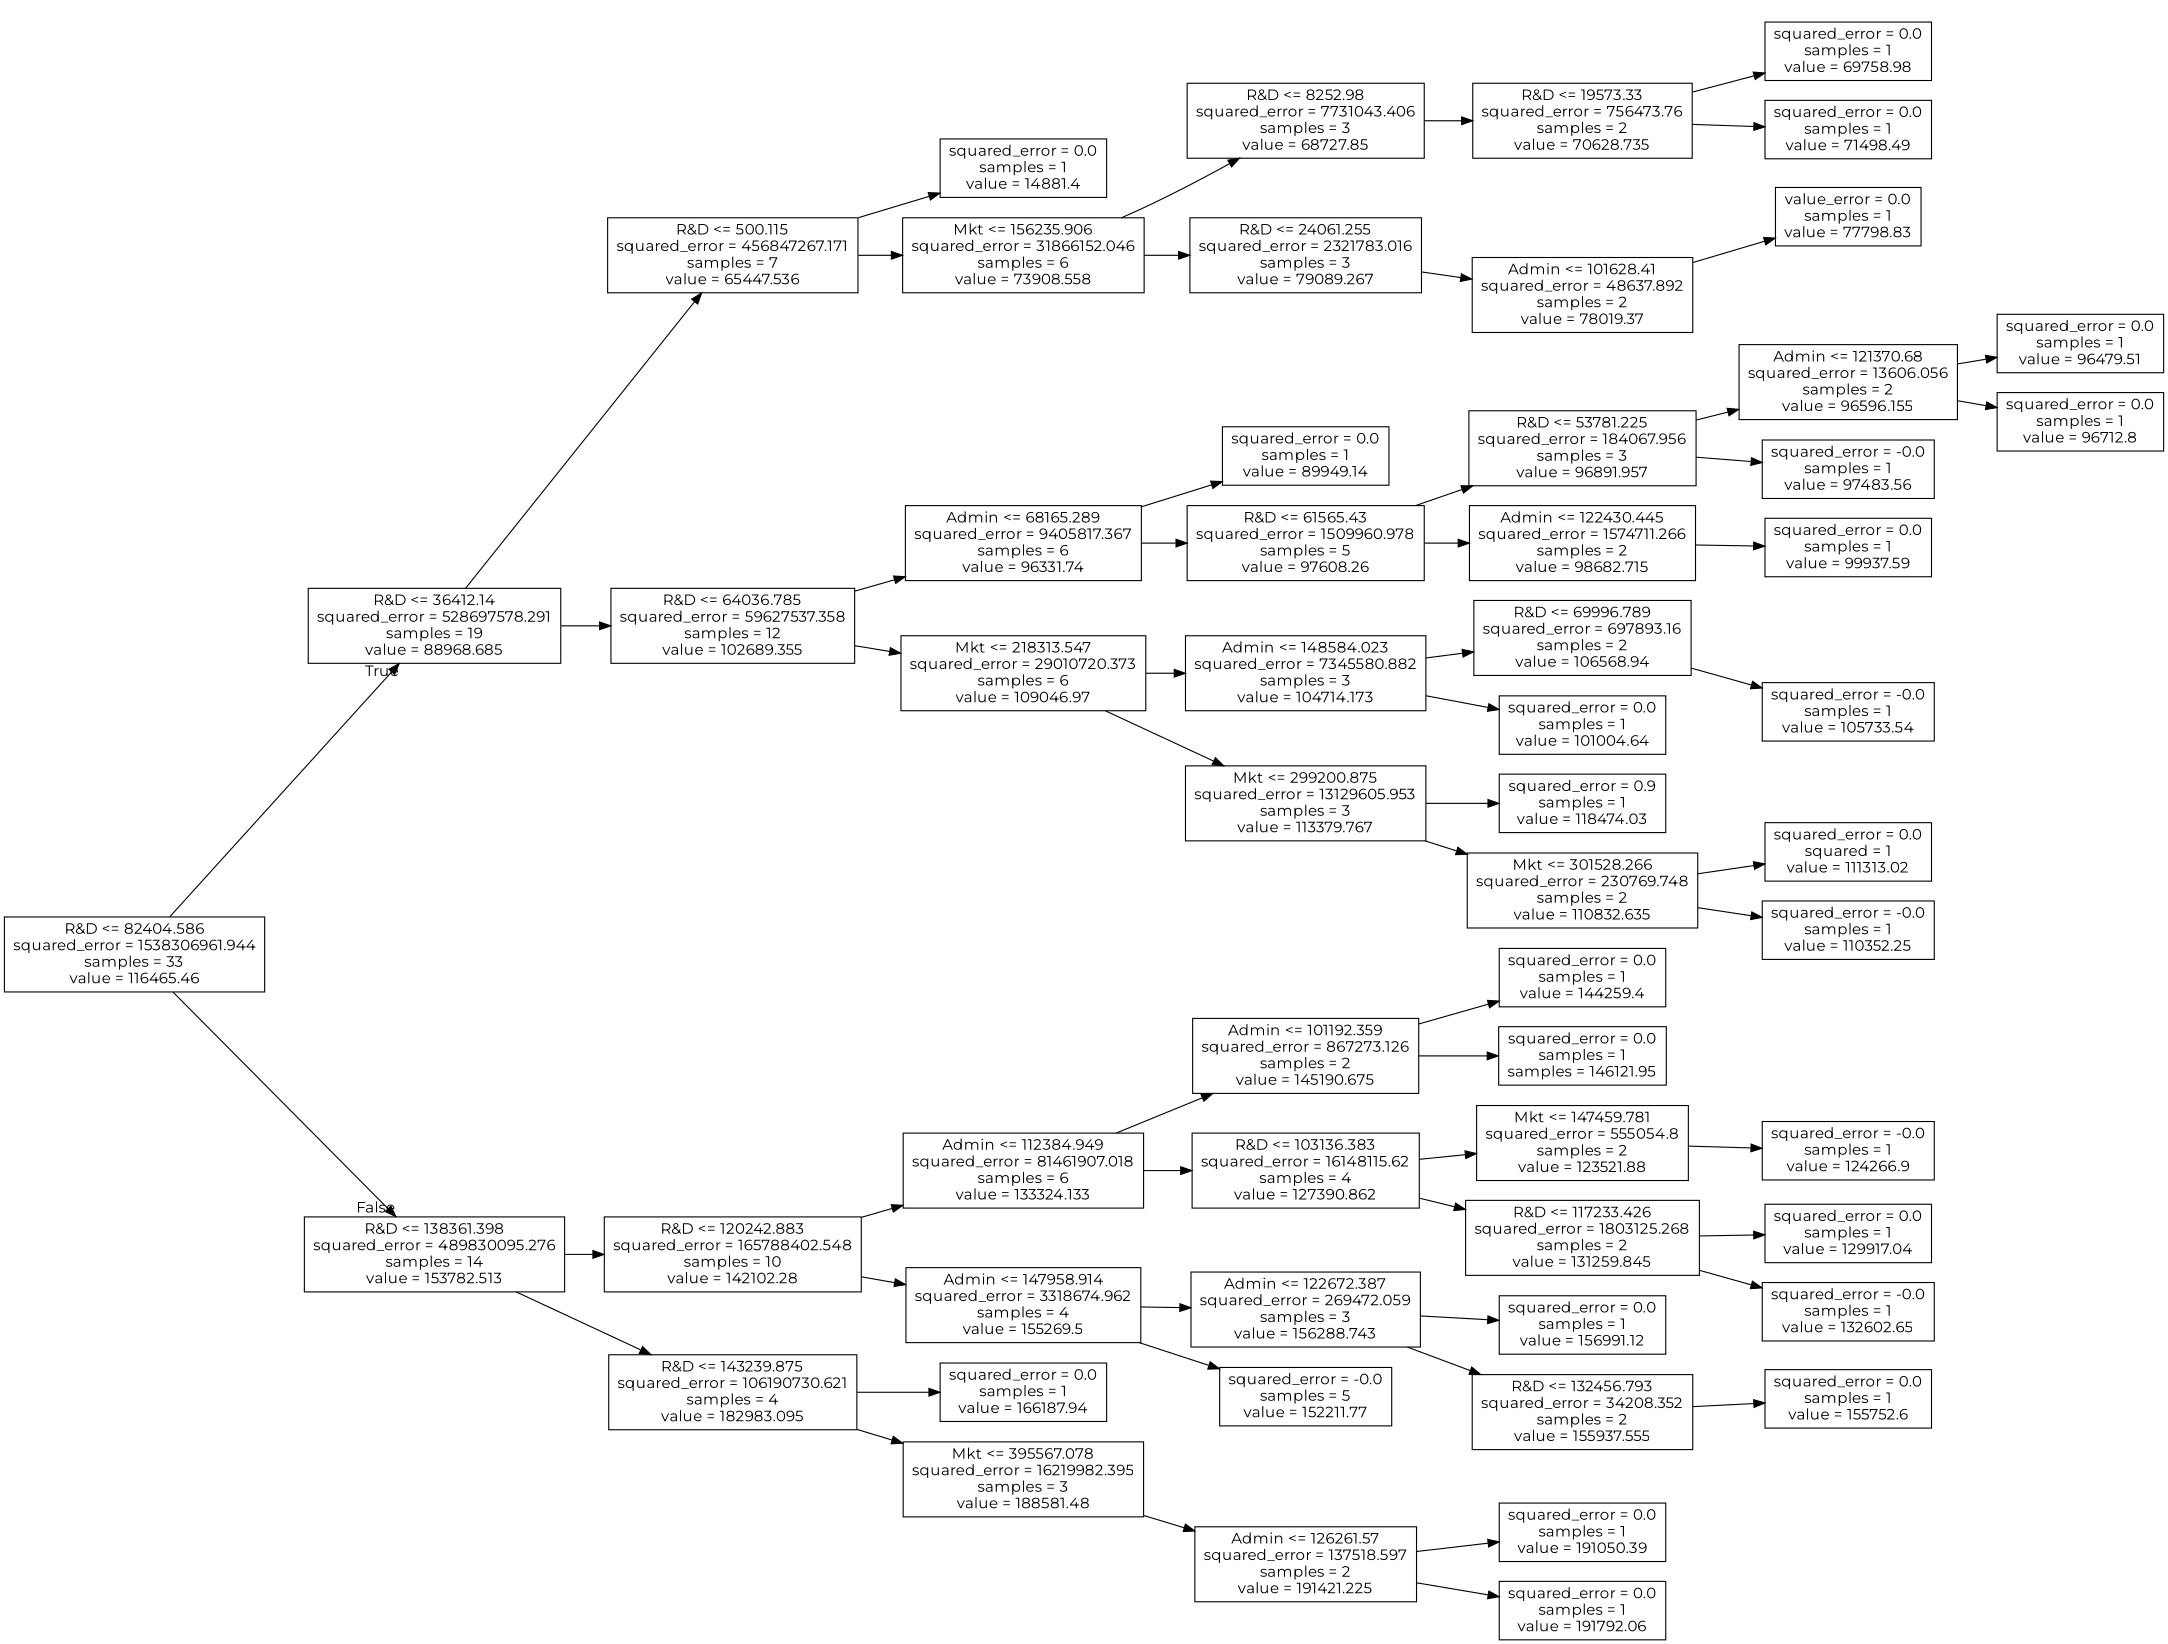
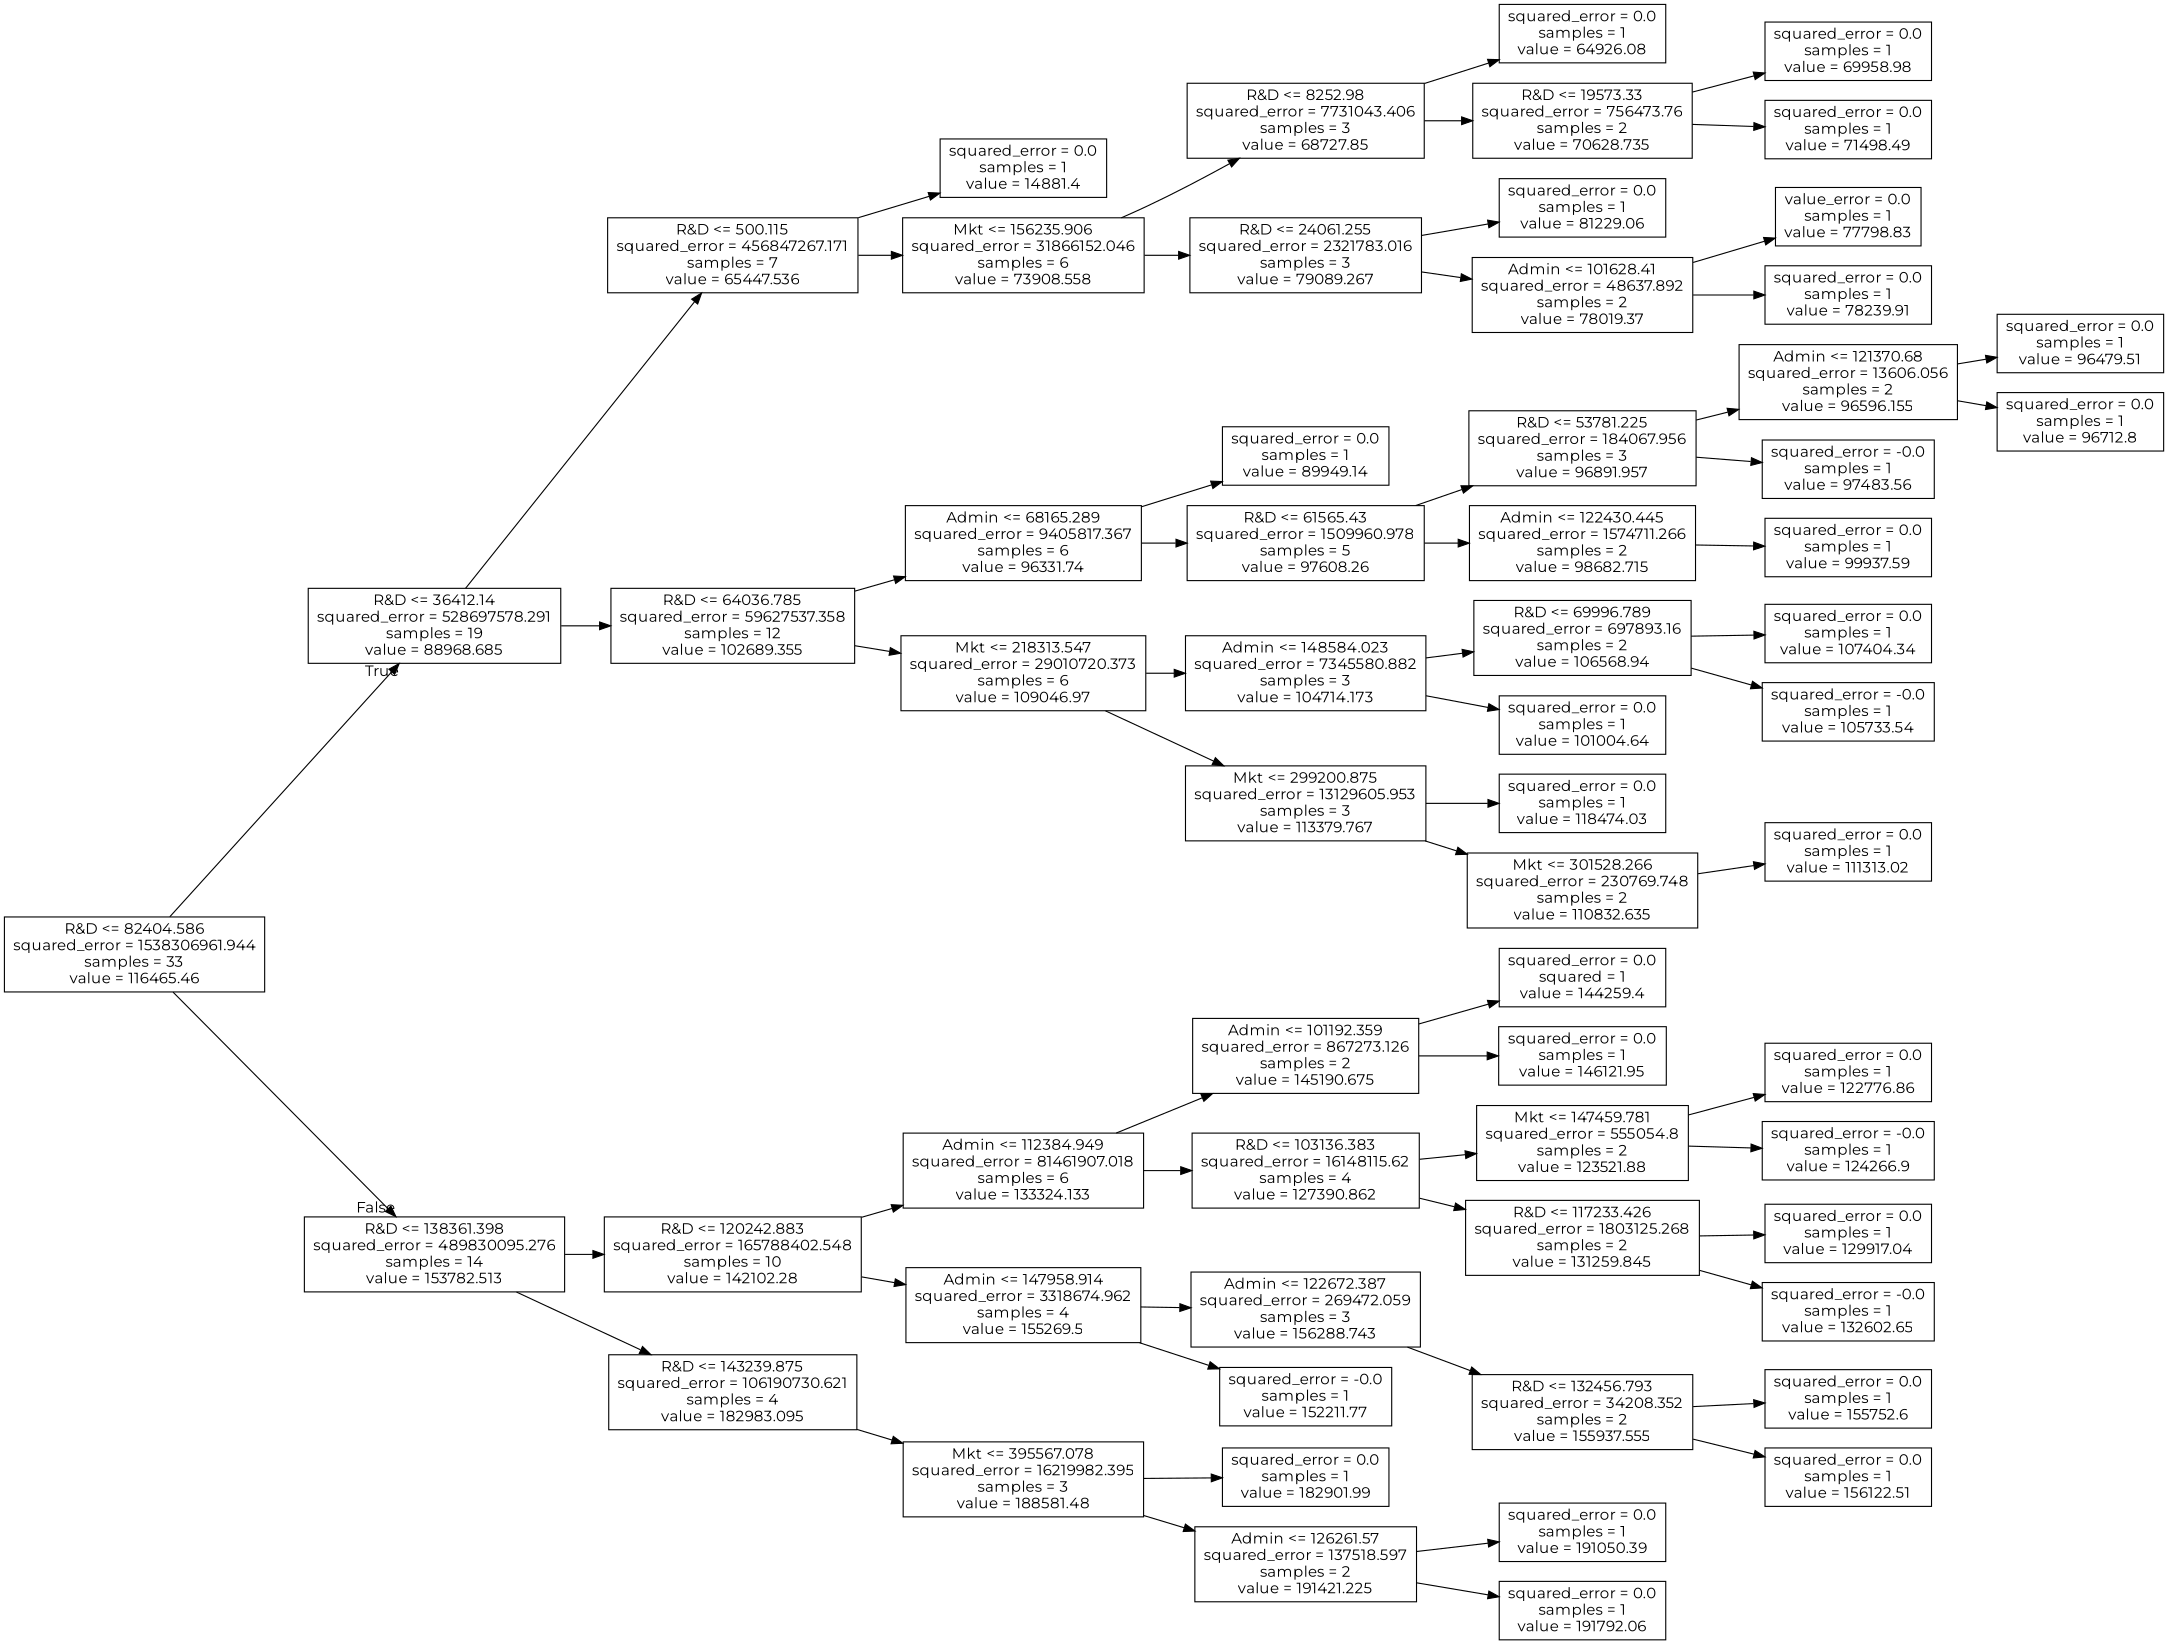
none -> (1582, 34)
(1848, 51) -> (1848, 51)
none -> (1582, 208)
none -> (1848, 295)
none -> (1848, 634)
(1582, 803) -> (1582, 803)
(1848, 852) -> (1848, 852)
(1848, 930) -> none
(1582, 978) -> (1582, 978)
(1582, 1056) -> (1582, 1056)
none -> (1848, 1072)
(1582, 1325) -> none
(1023, 1392) -> none
(1306, 1397) -> (1306, 1397)
none -> (1306, 1477)
none -> (1848, 1477)
